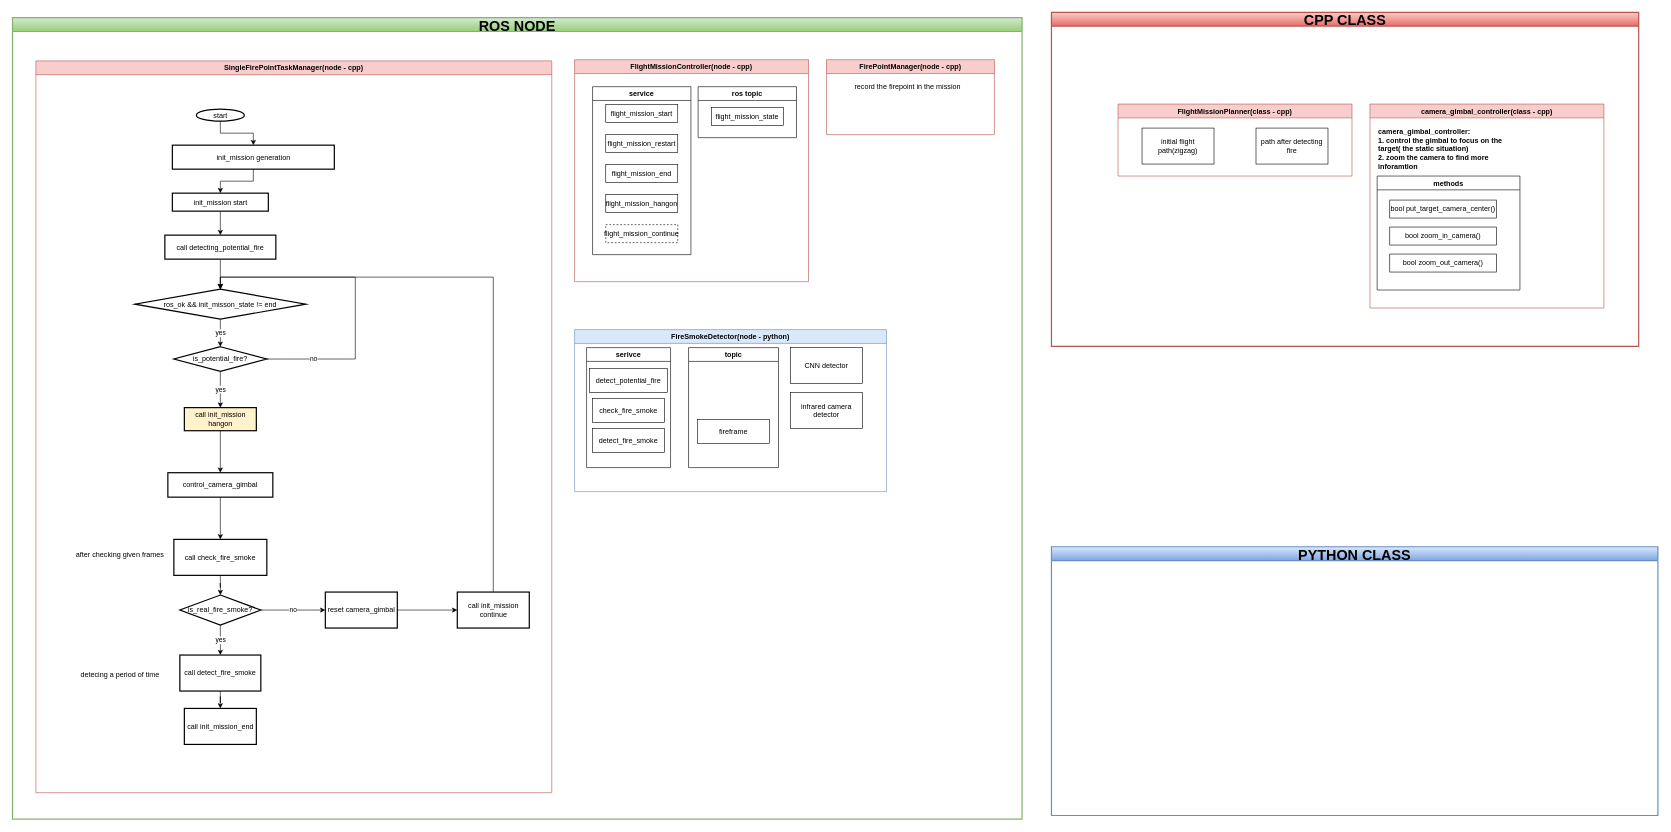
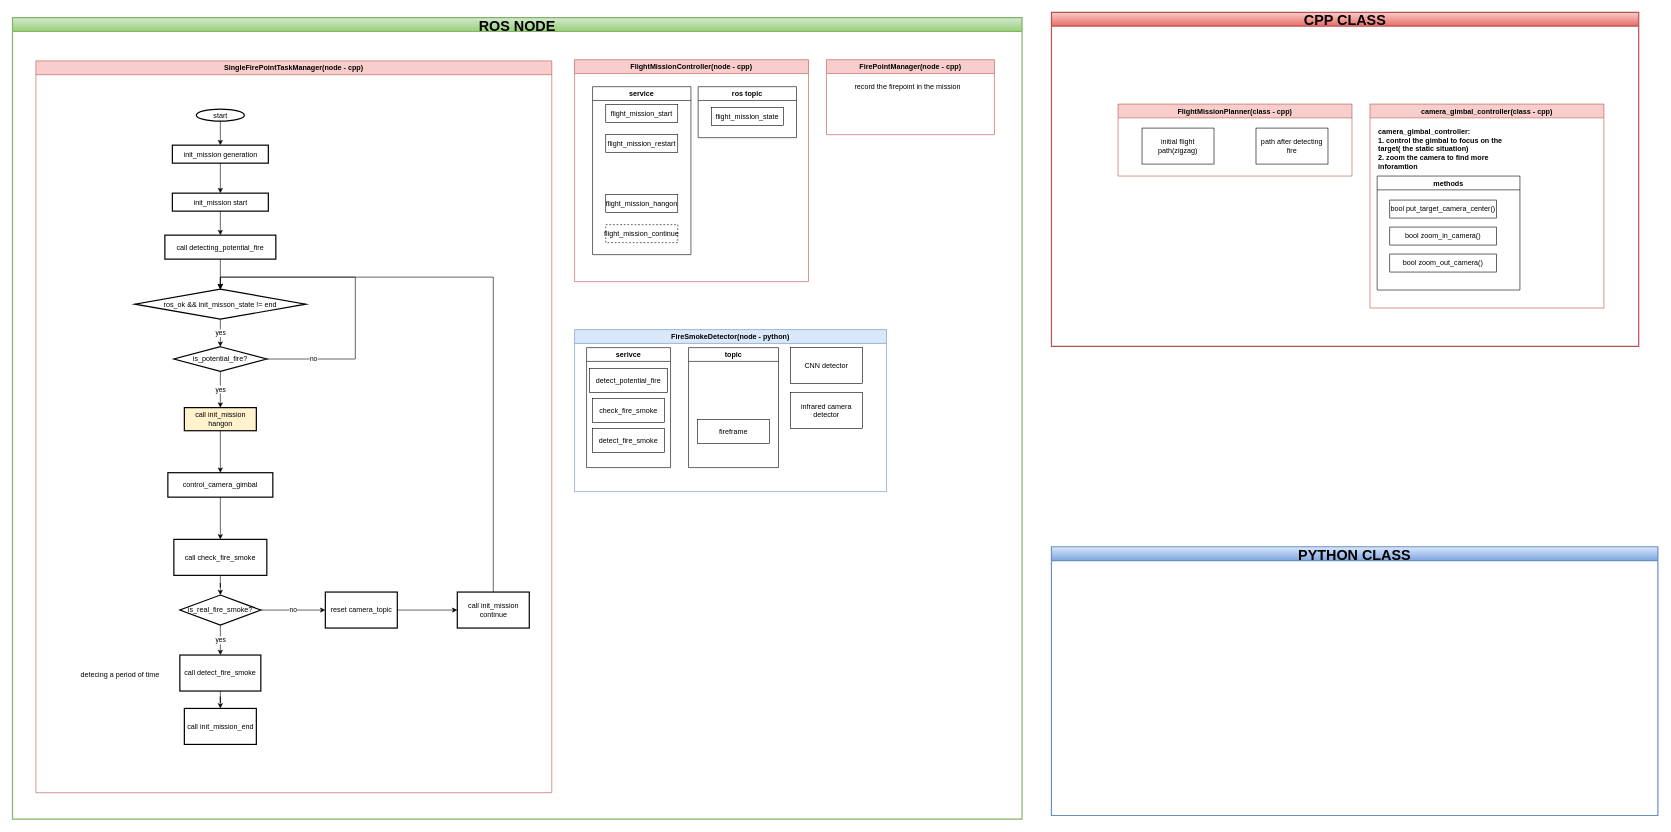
(253, 157) -> (220, 154)
(642, 174) -> none
(120, 555) -> none
(362, 611) -> (362, 611)
